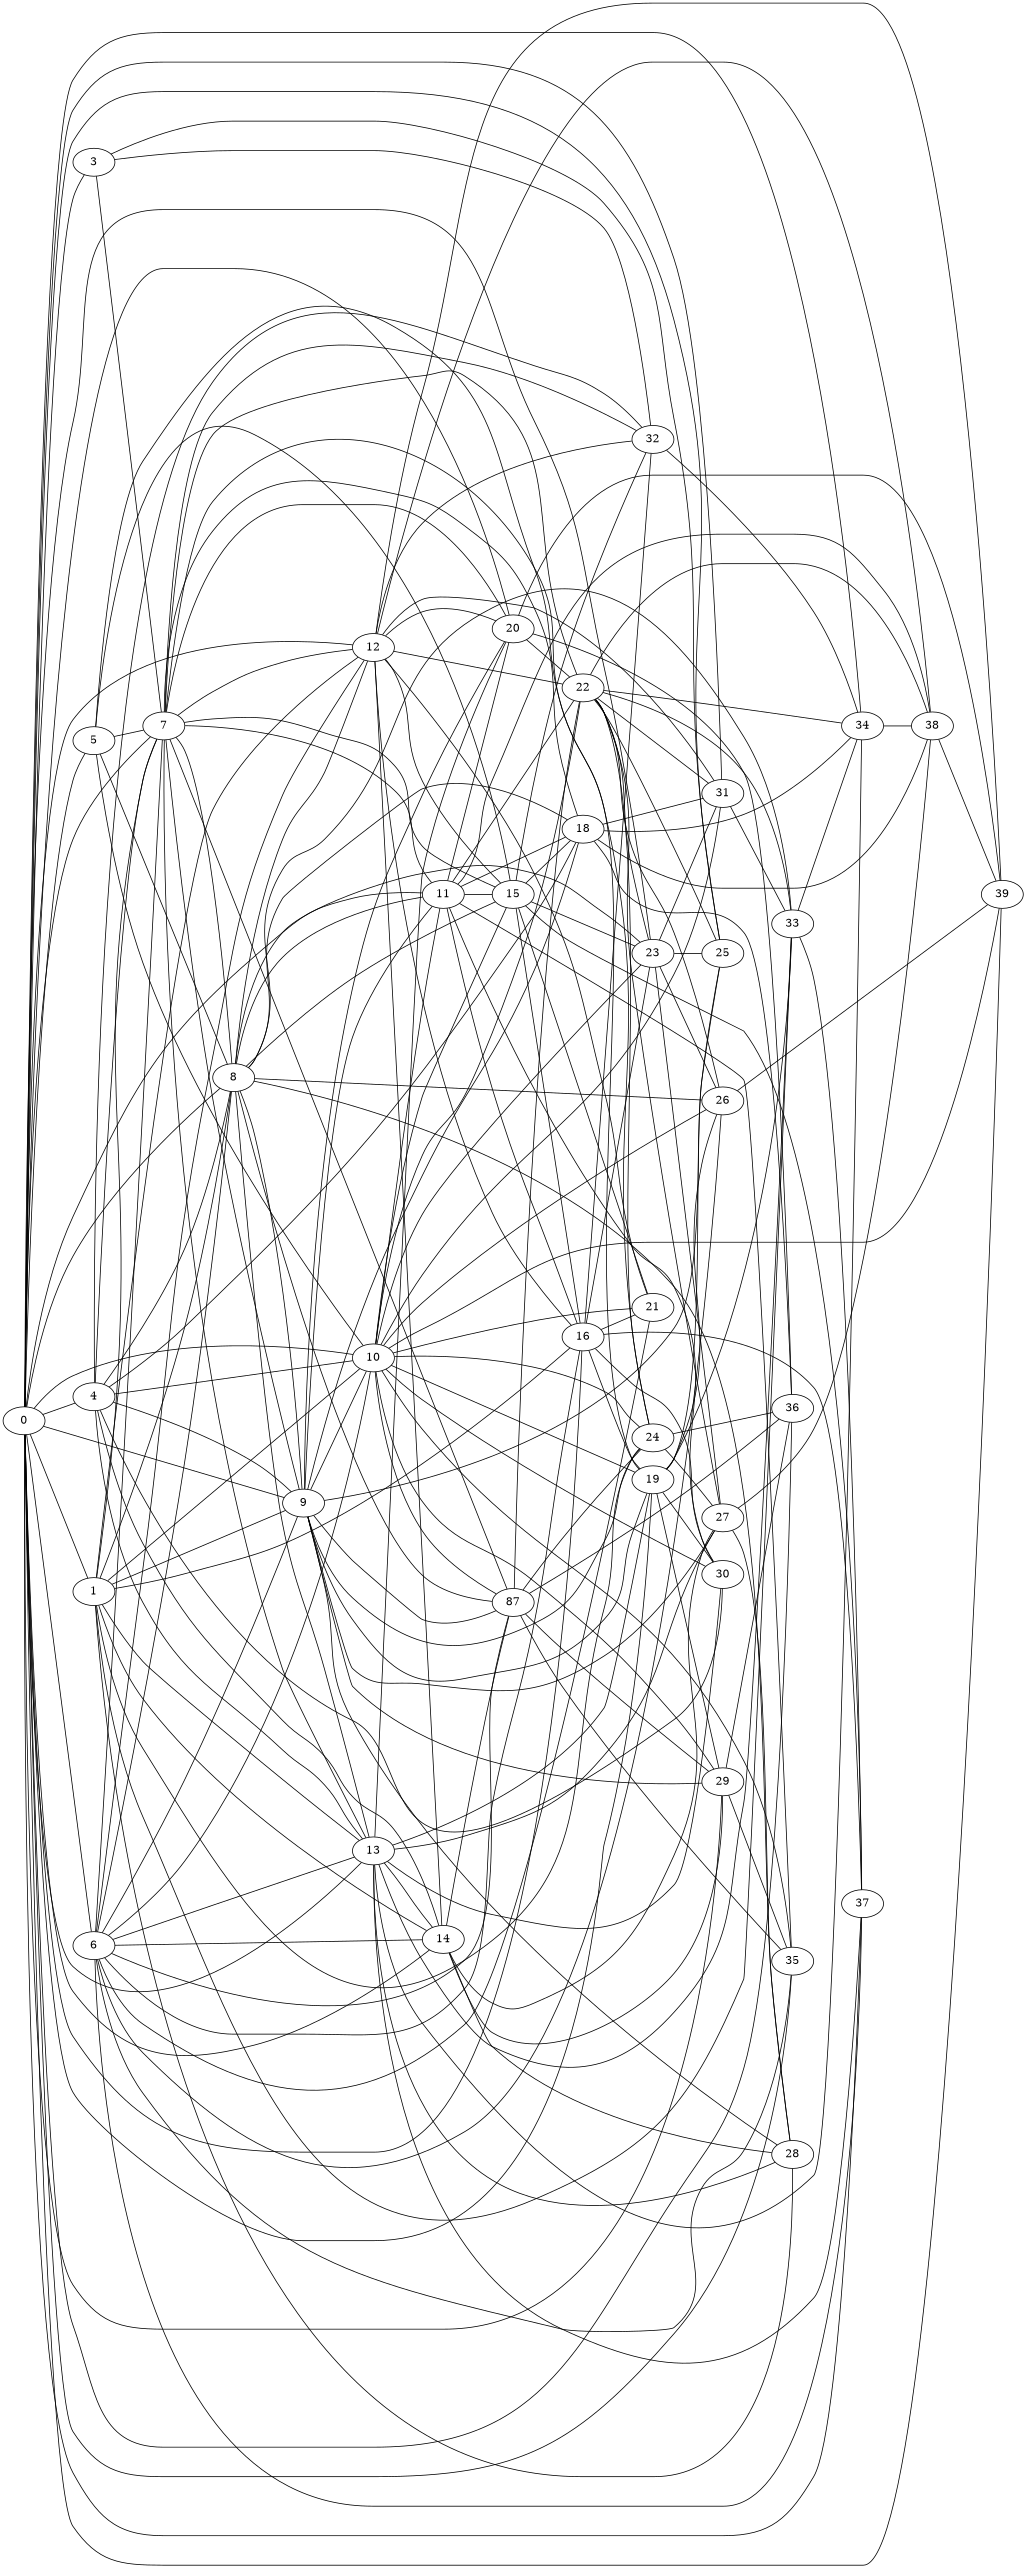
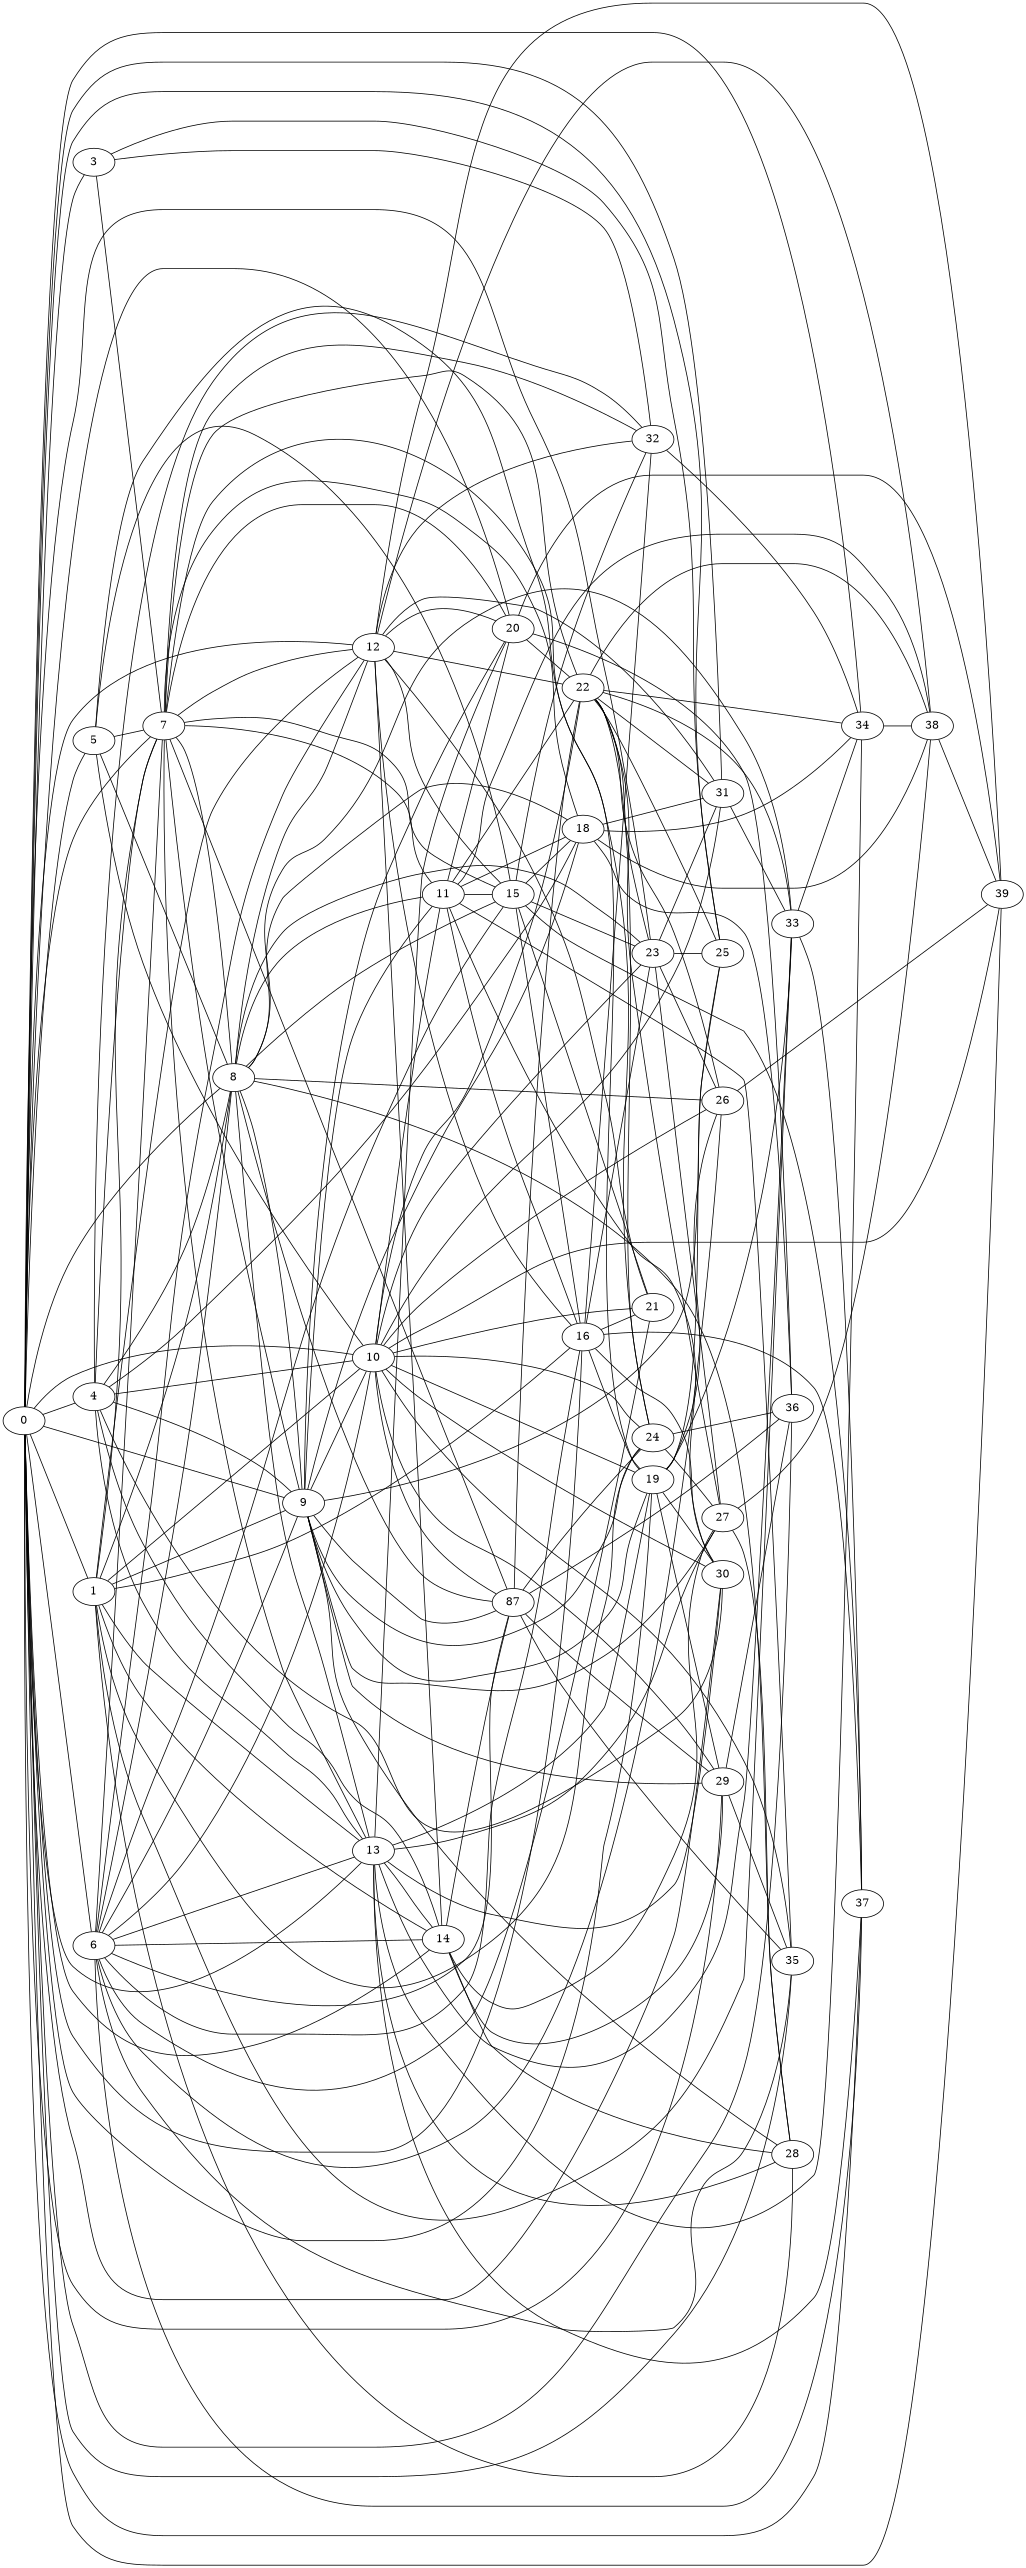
(135, 1094) -> (244, 2300)
(416, 1118) -> (265, 1463)
